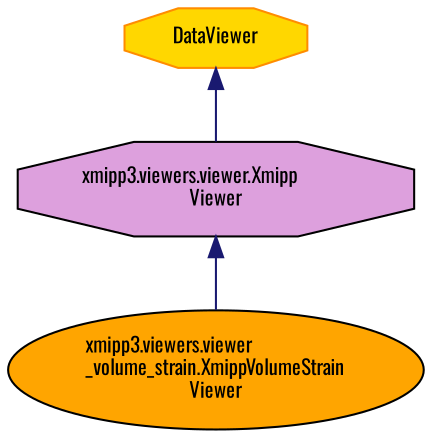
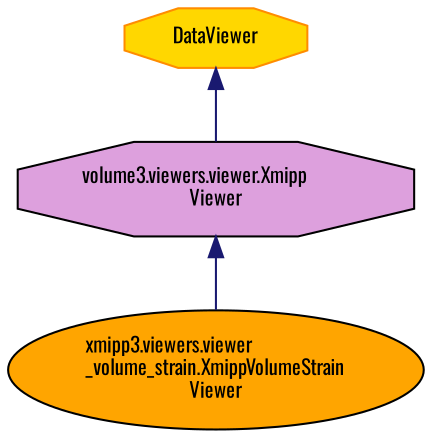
(216, 189) -> (216, 189)
